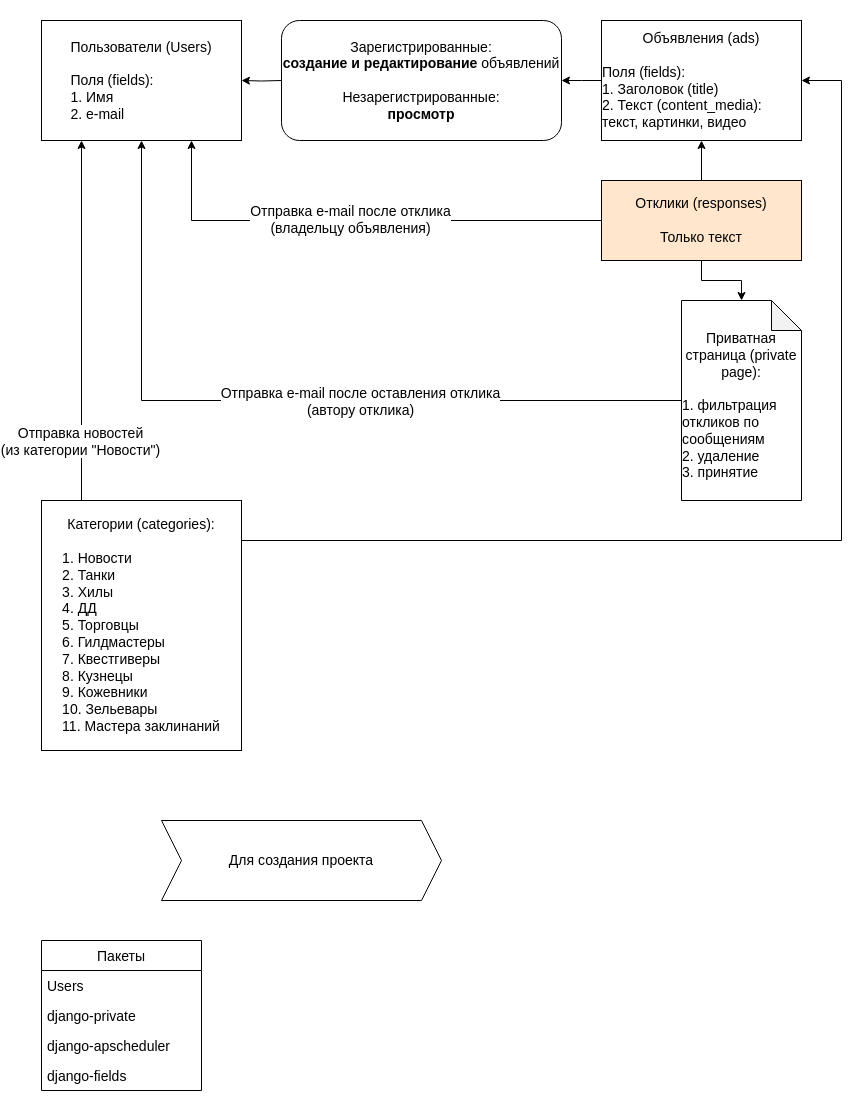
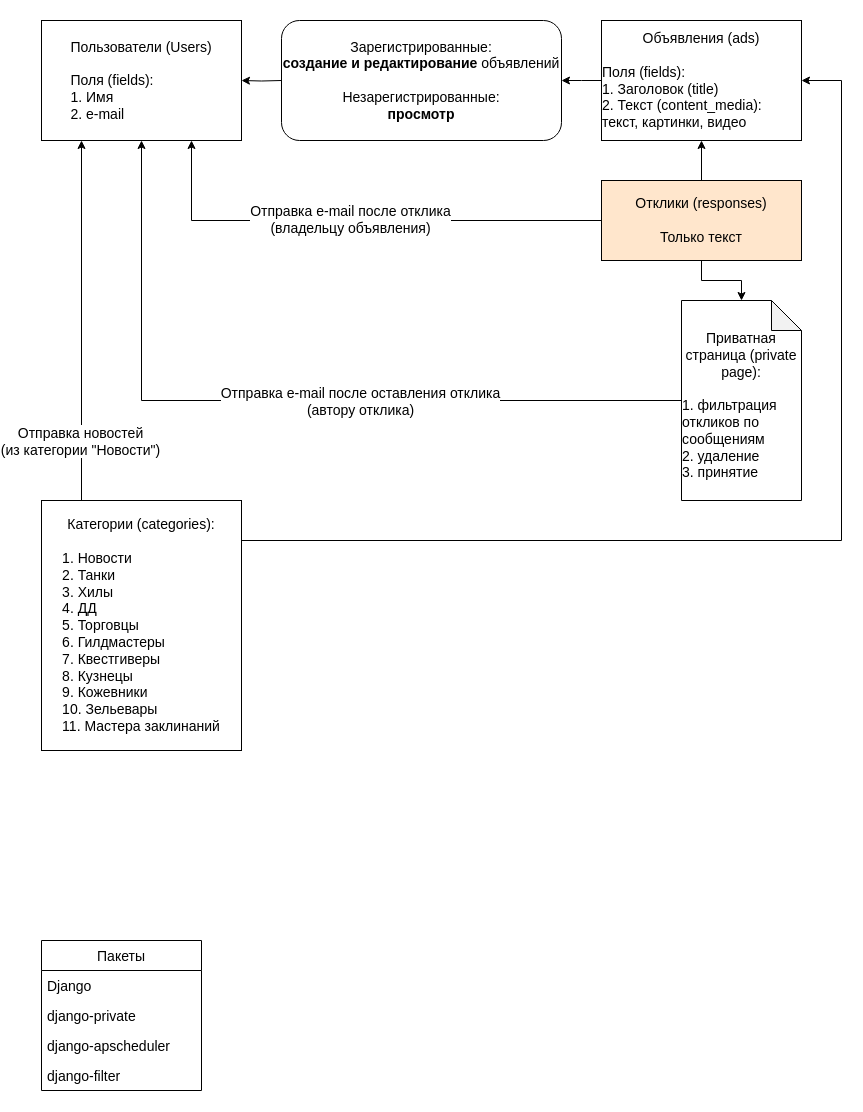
(302, 861) -> none
(67, 986) -> (71, 986)
(94, 1076) -> (94, 1076)
